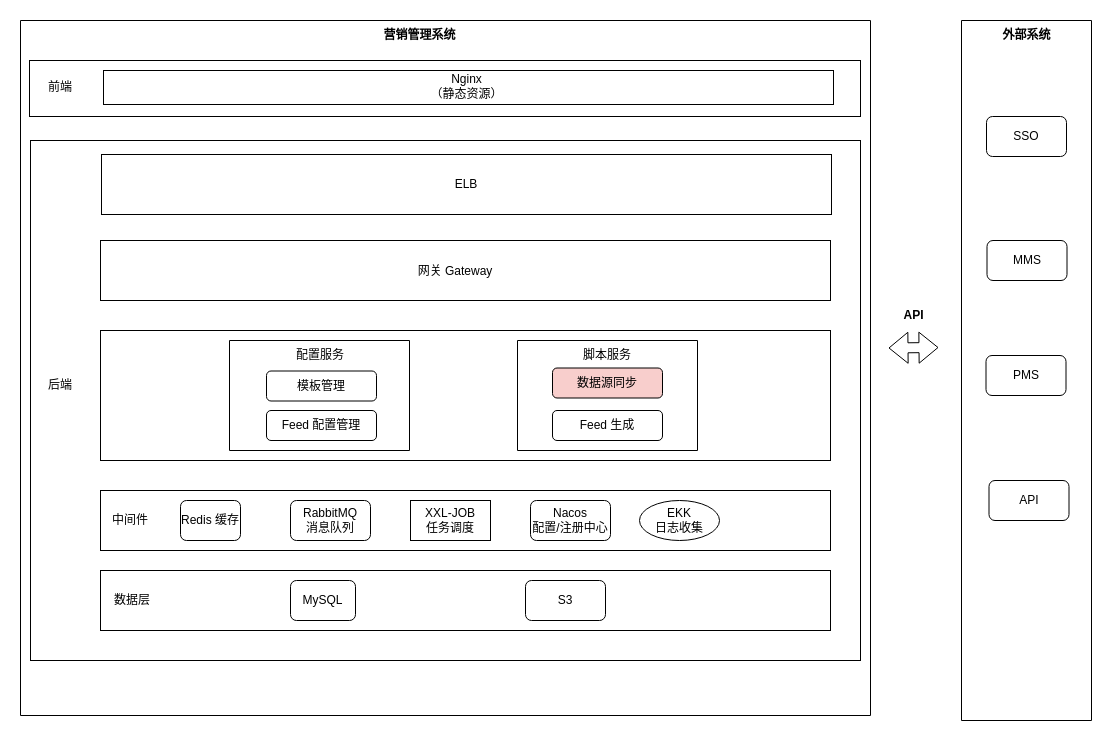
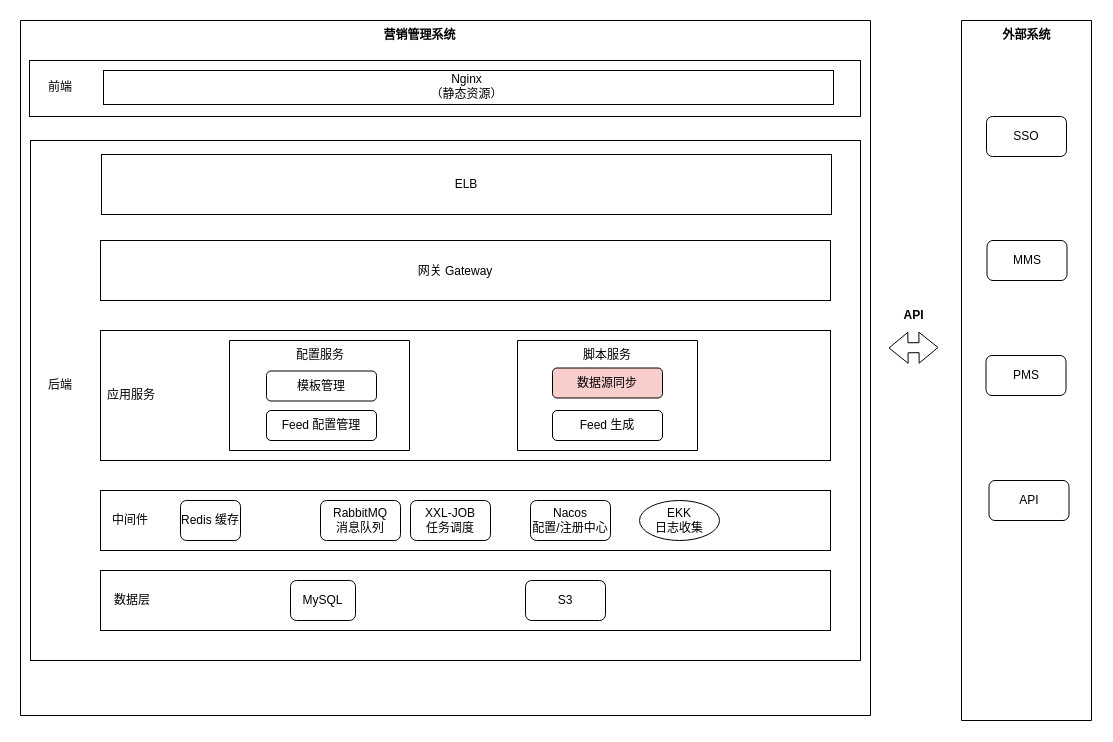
none -> (132, 396)
(331, 521) -> (361, 521)
(451, 521) -> (451, 521)
